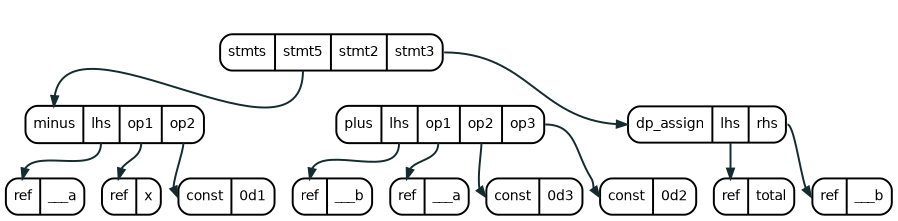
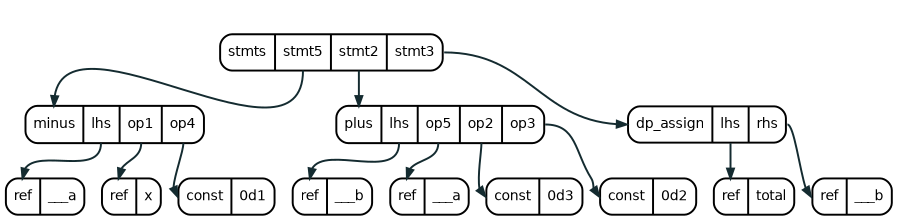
none -> (359, 83)
(183, 124) -> (183, 124)
(439, 124) -> (439, 124)
